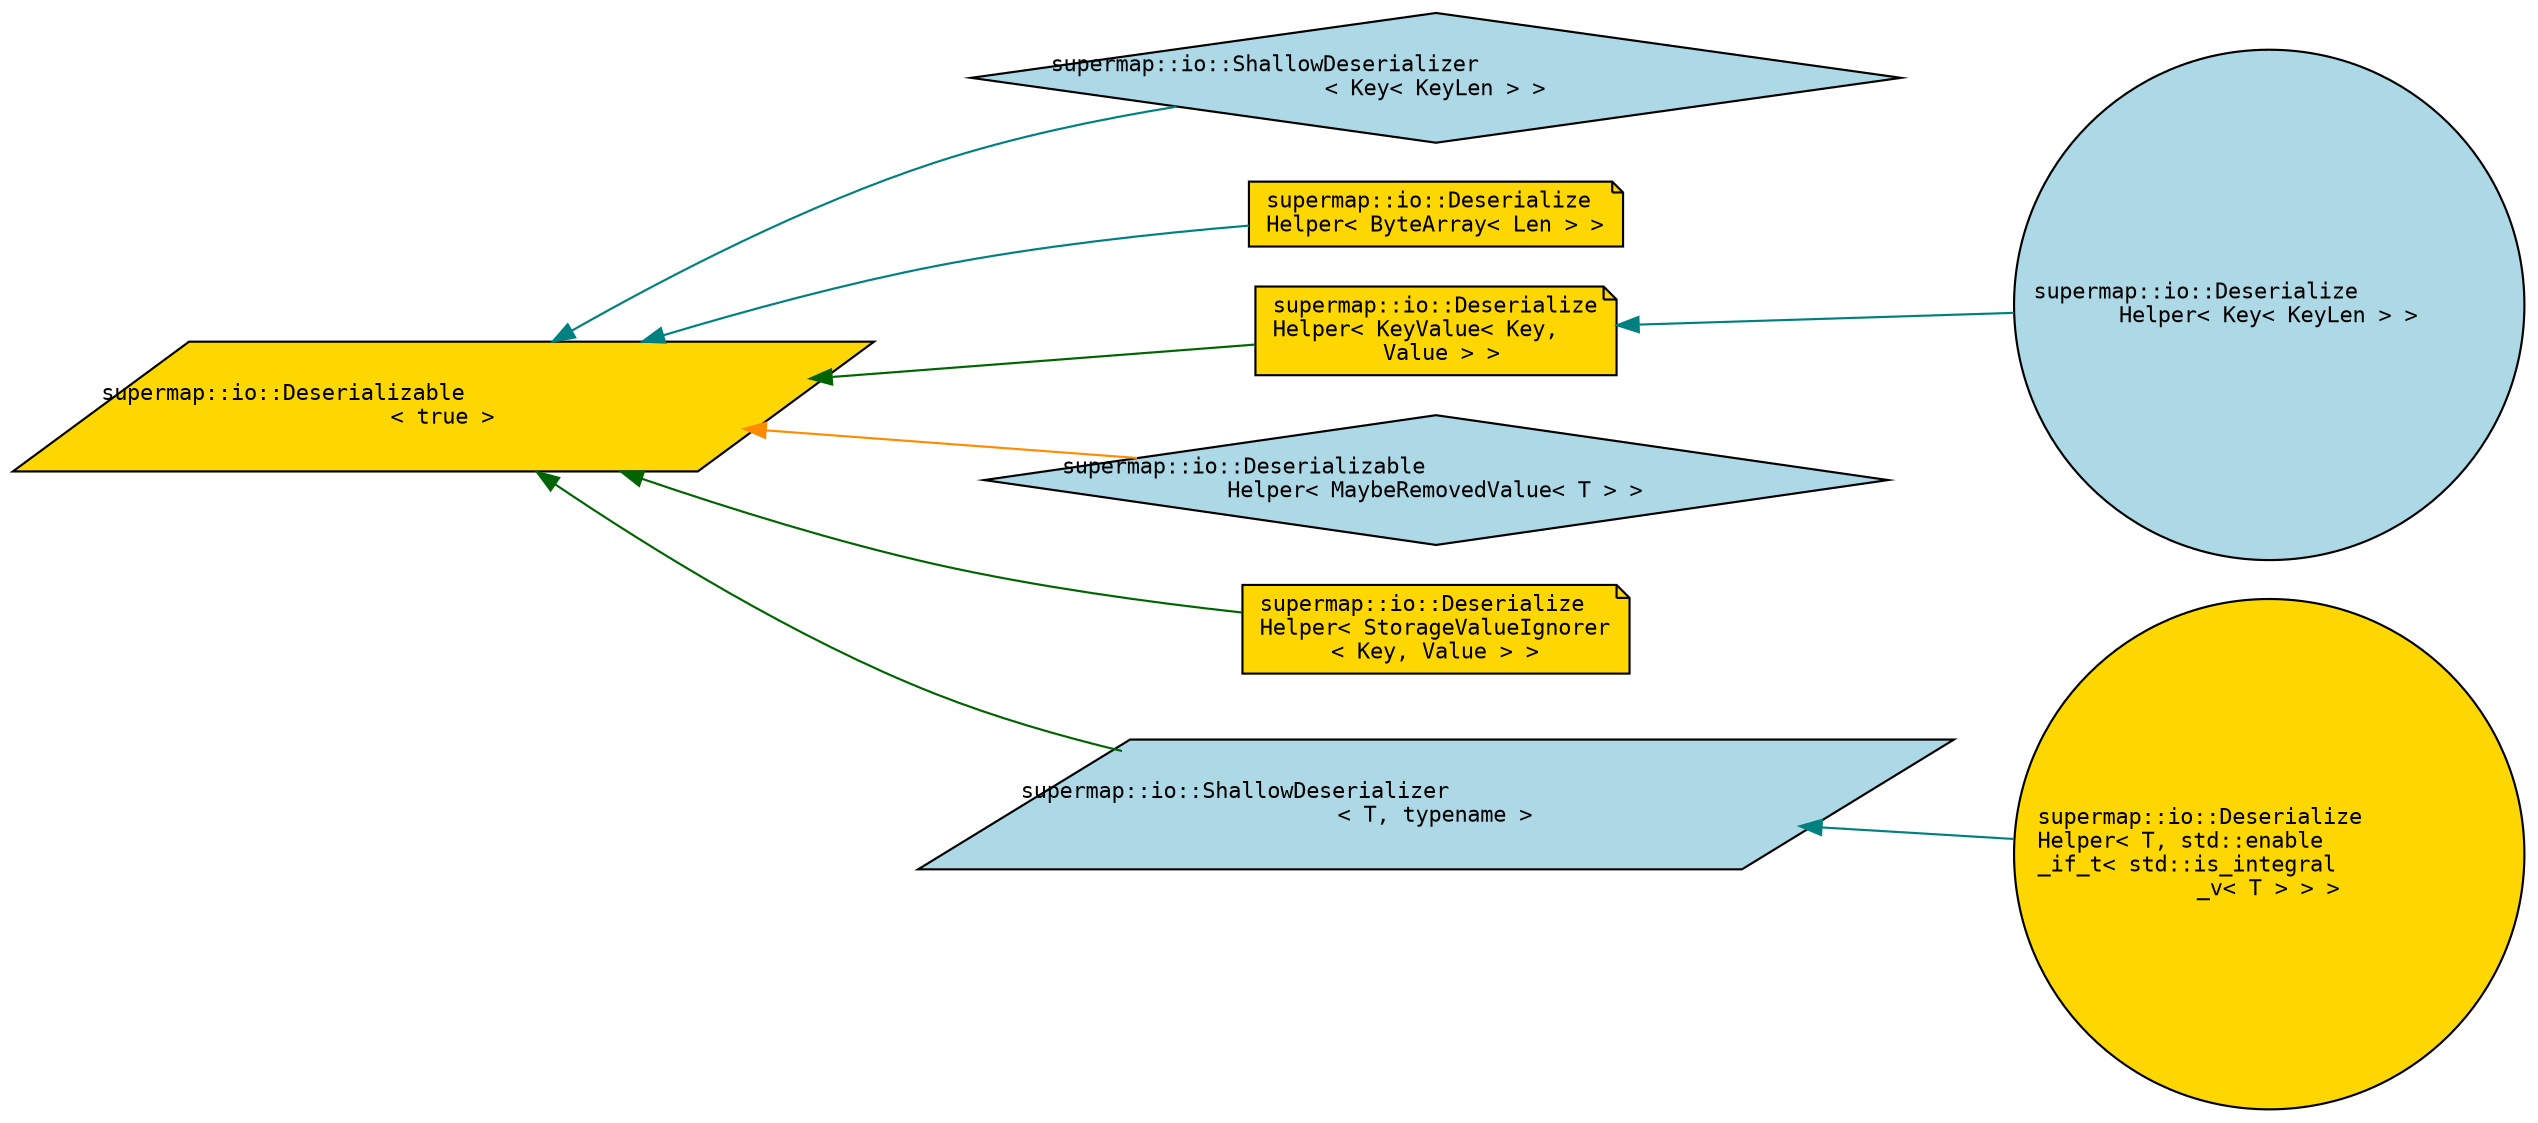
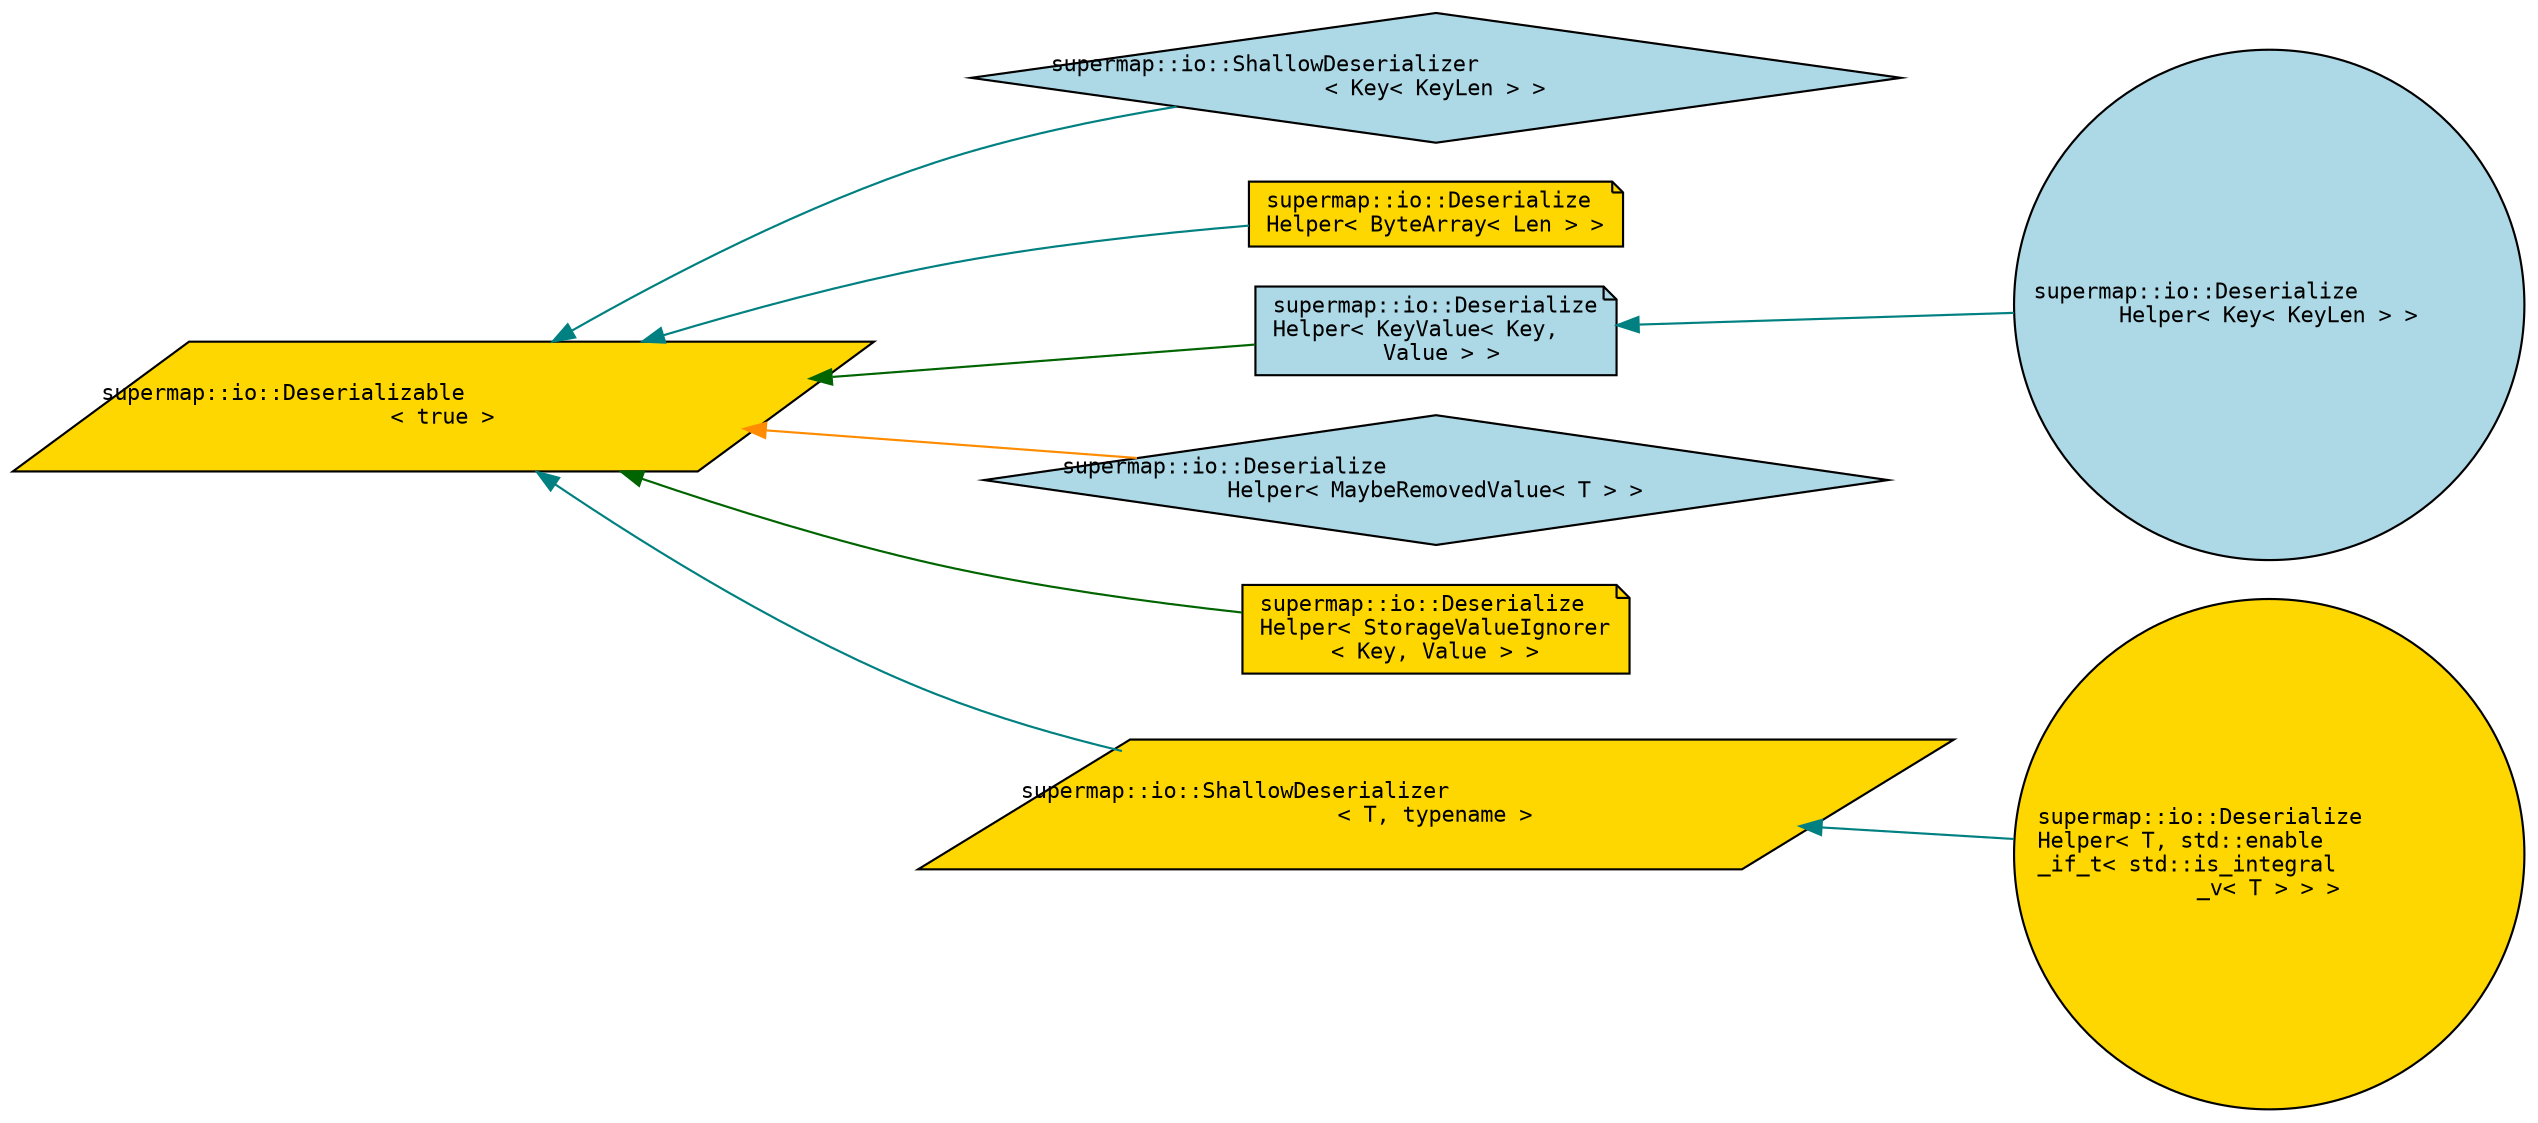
(1436, 331) -> (1436, 331)
(1436, 480) -> (1436, 480)
(826, 645) -> (826, 645)
(1436, 804) -> (1436, 804)
